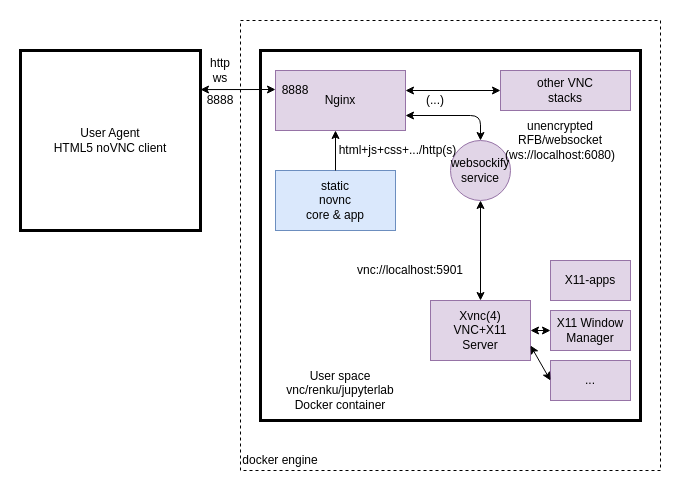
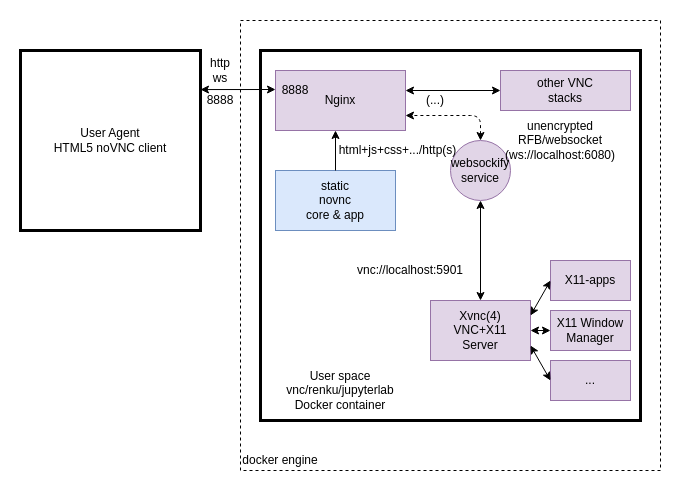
(450, 116) -> (450, 116)
none -> (540, 298)
